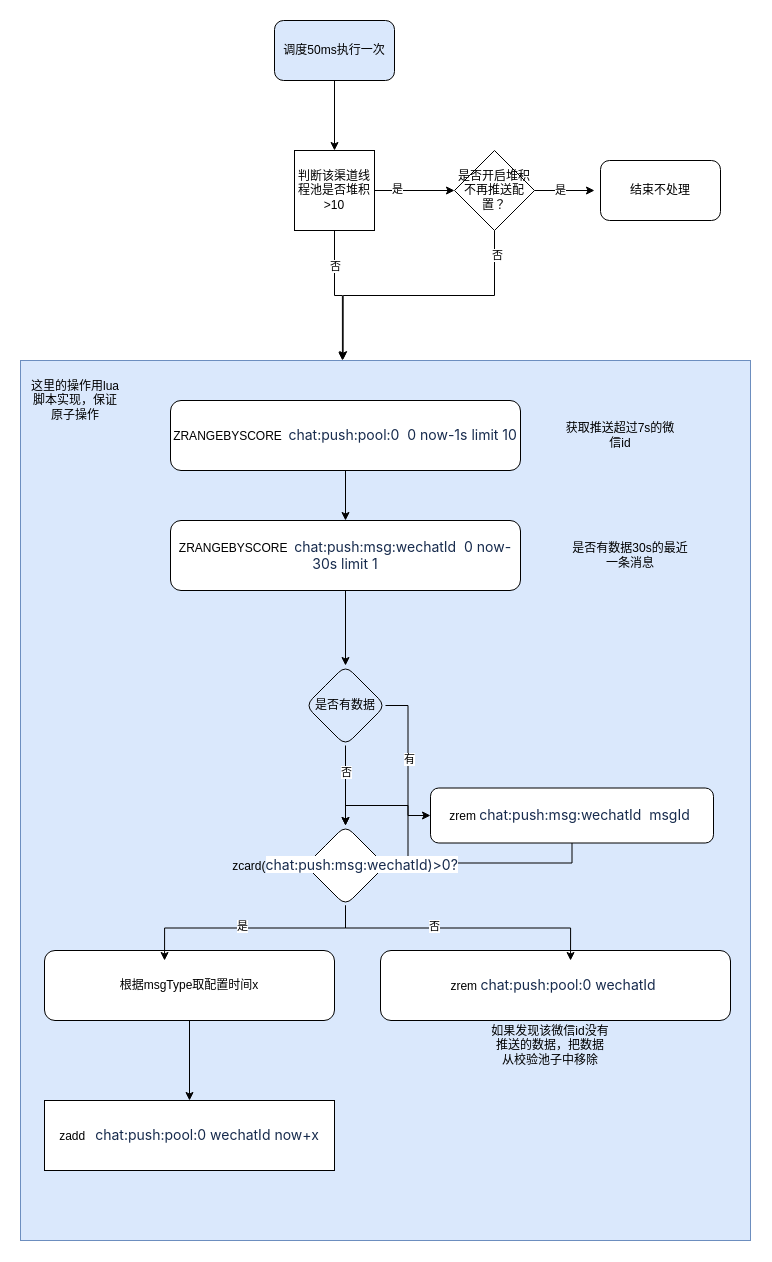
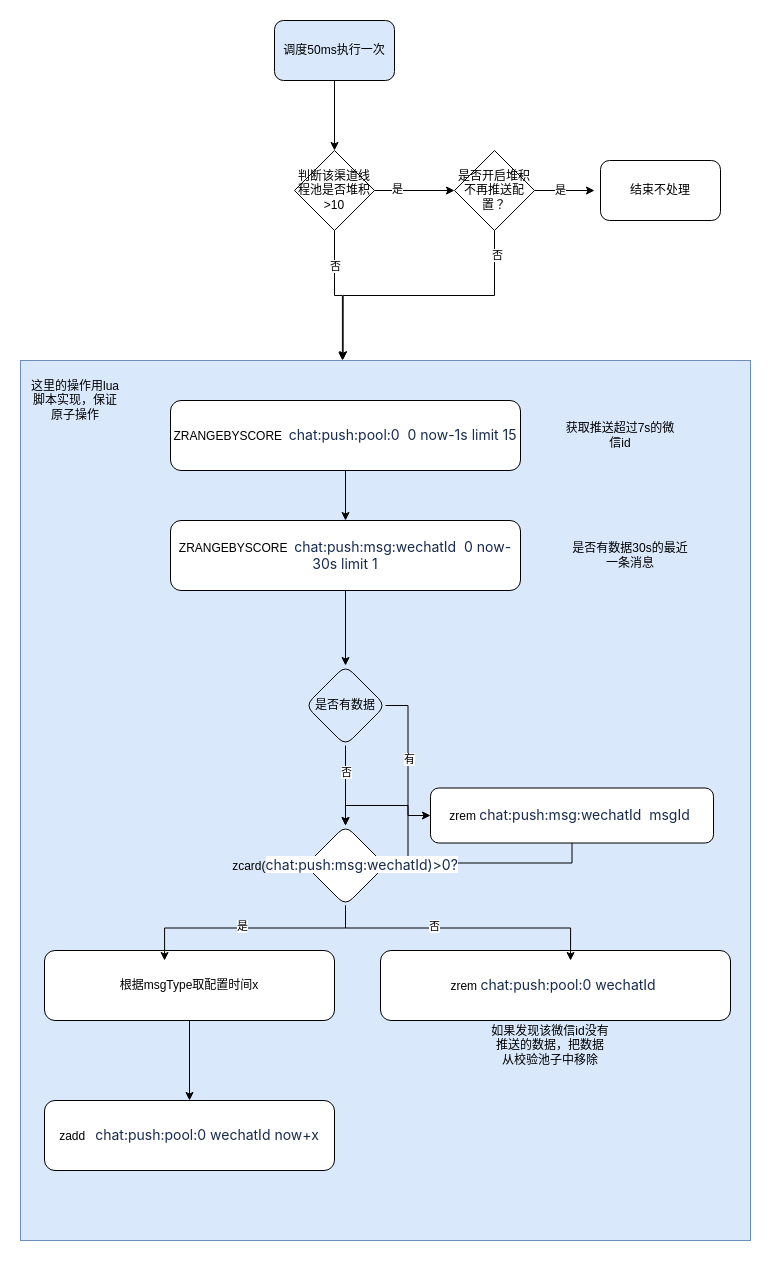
(335, 191) -> (335, 191)
(346, 436) -> (346, 436)
(190, 1136) -> (190, 1136)
